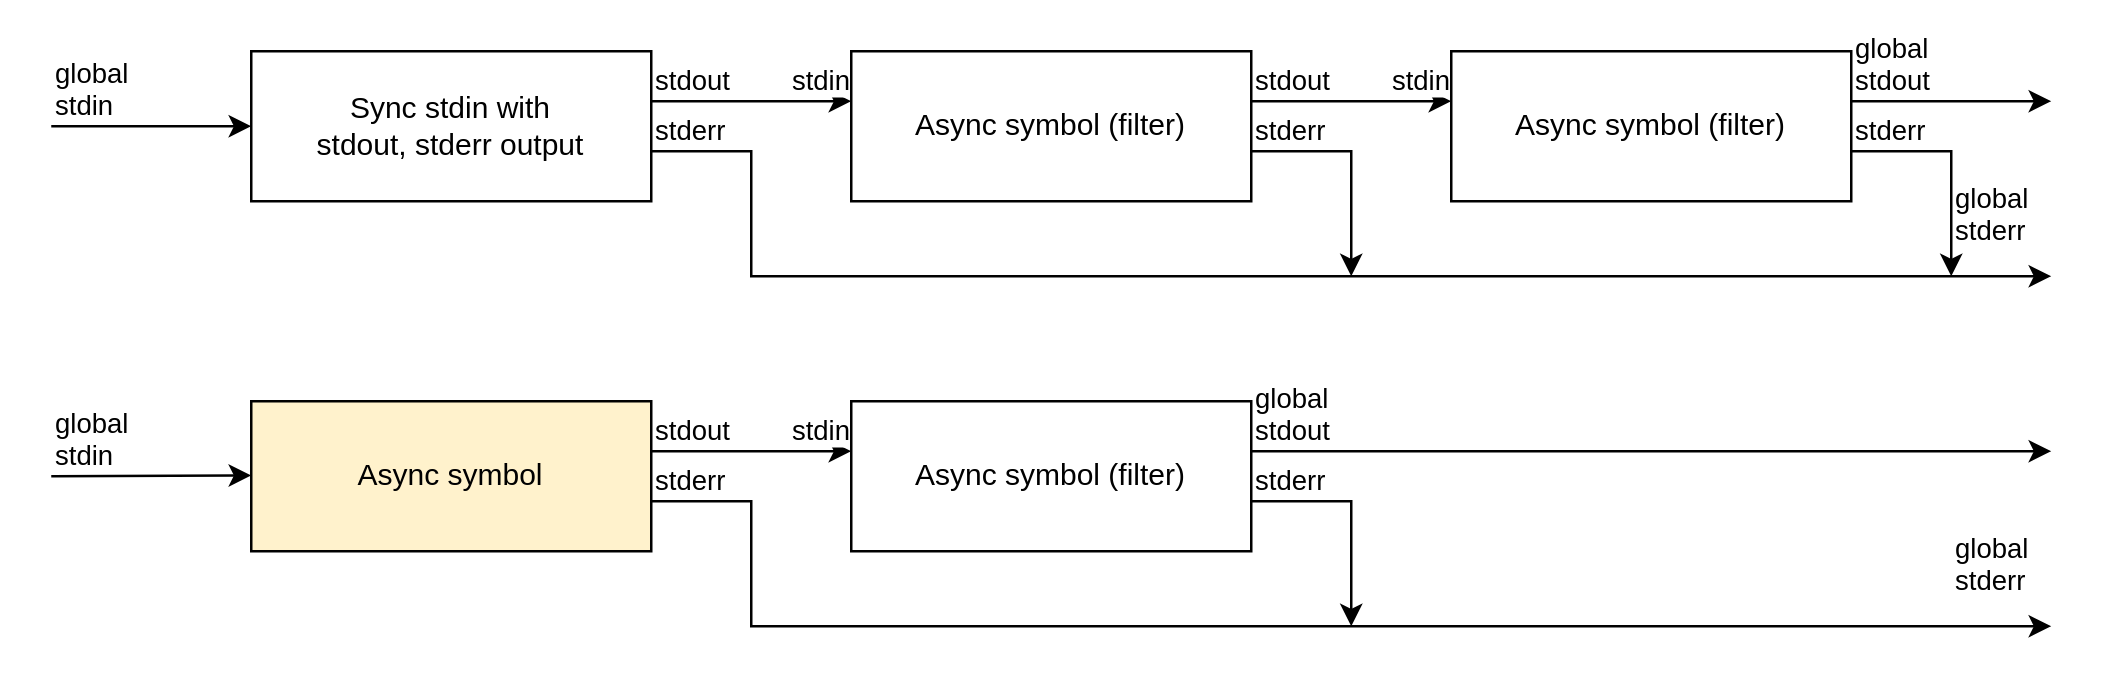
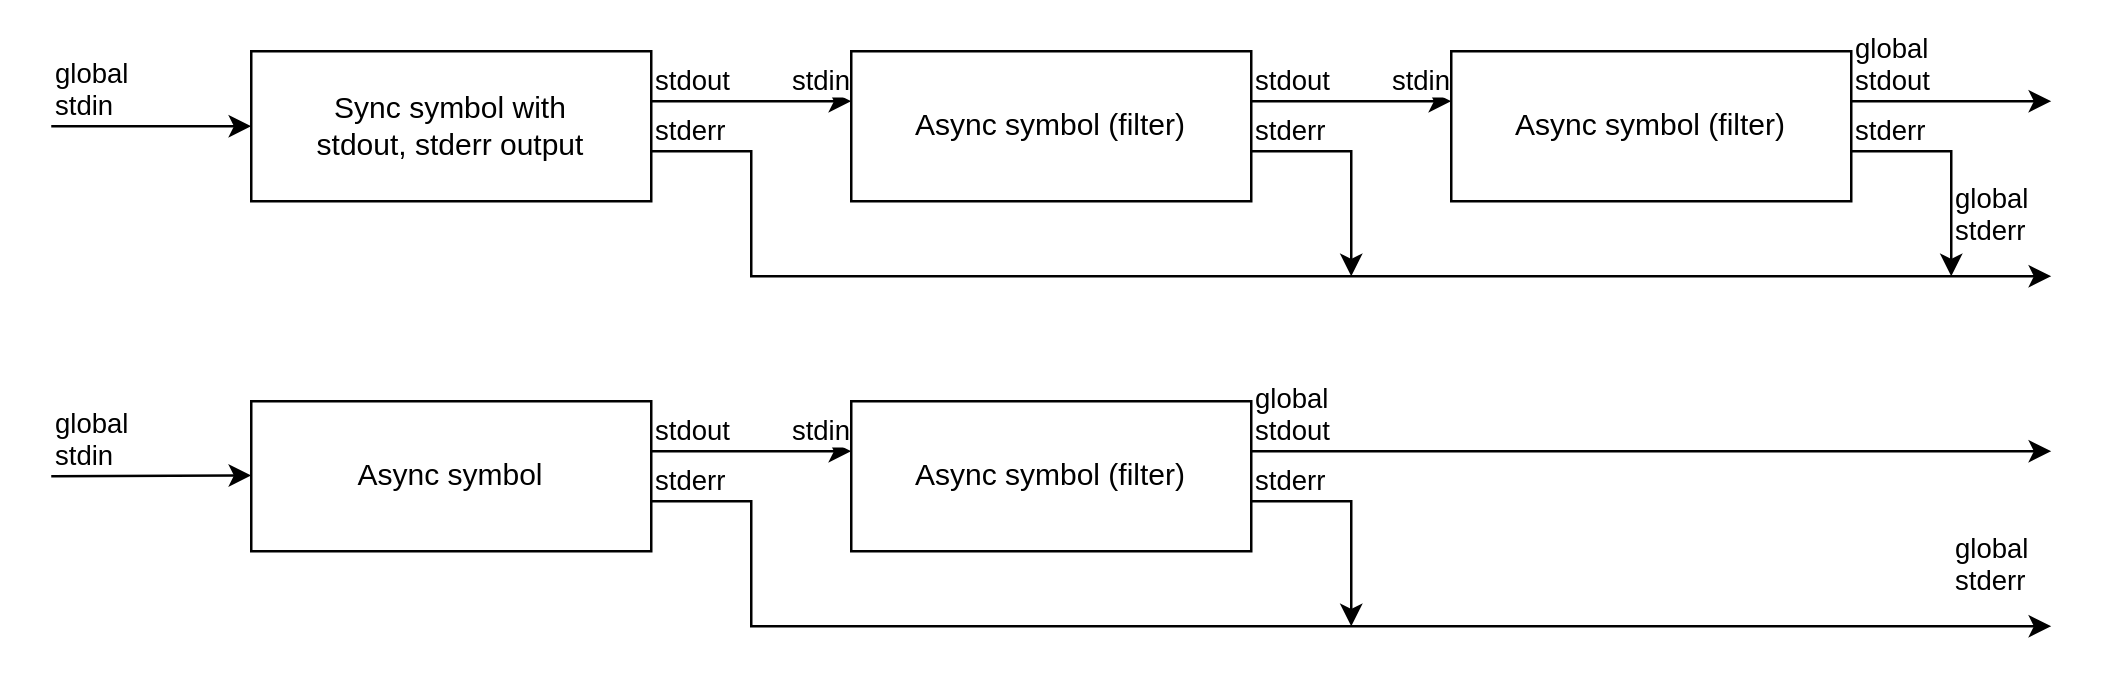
(451, 126) -> (451, 126)
(451, 476) -> (451, 476)
